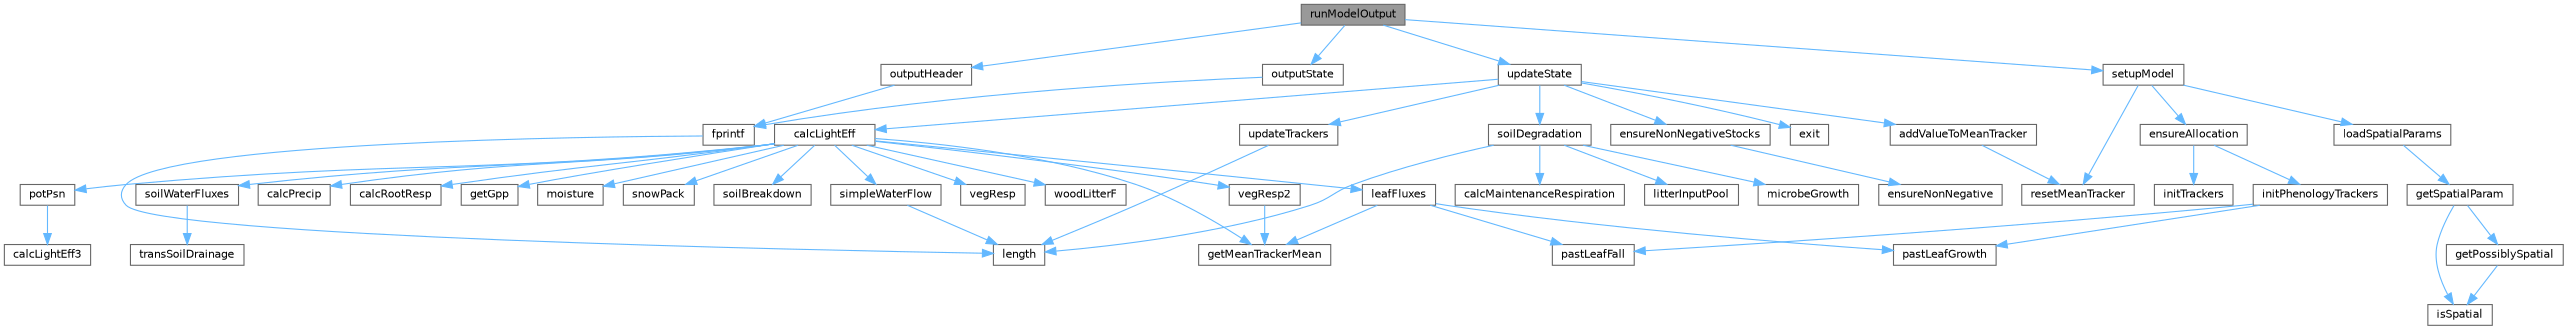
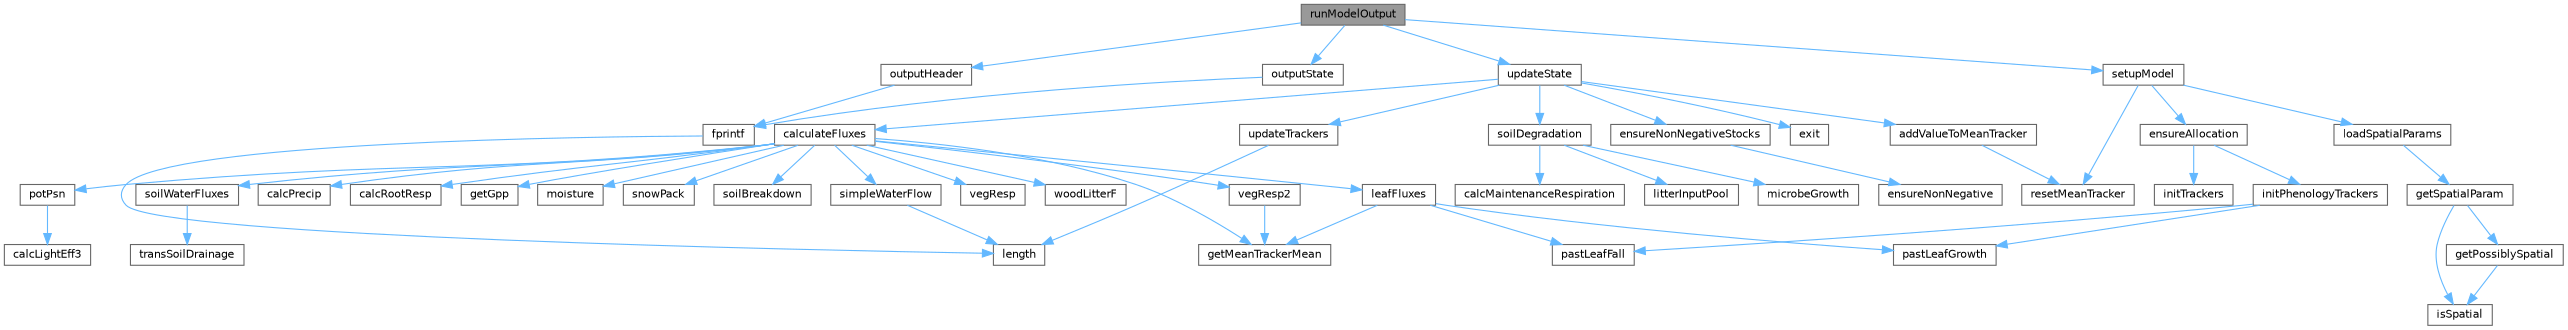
(825, 135) -> (825, 135)
(1279, 214) -> none
